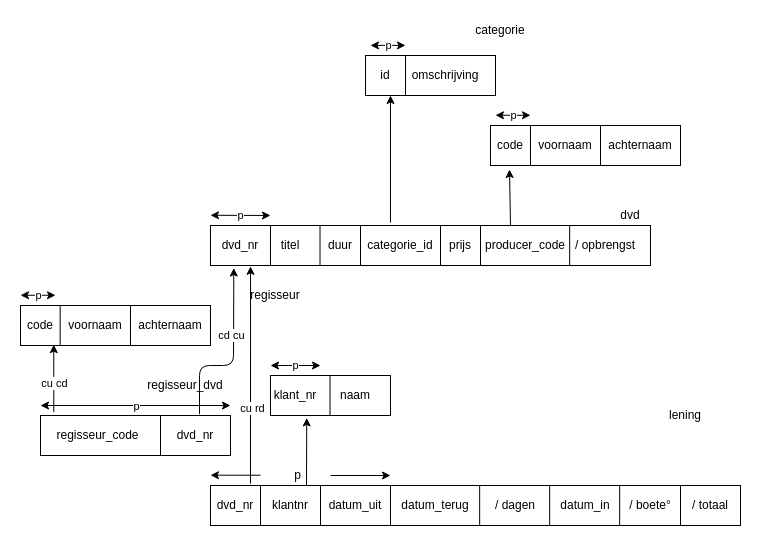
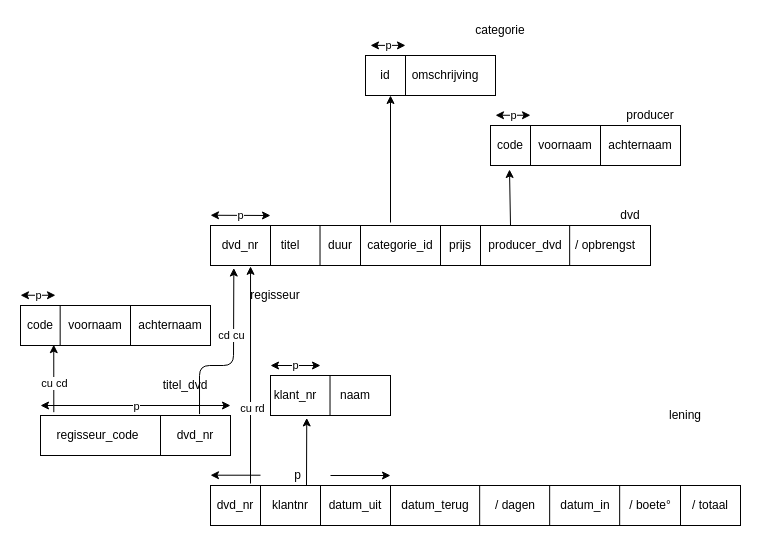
none -> (651, 116)
(526, 246) -> (526, 246)
(186, 386) -> (186, 386)
